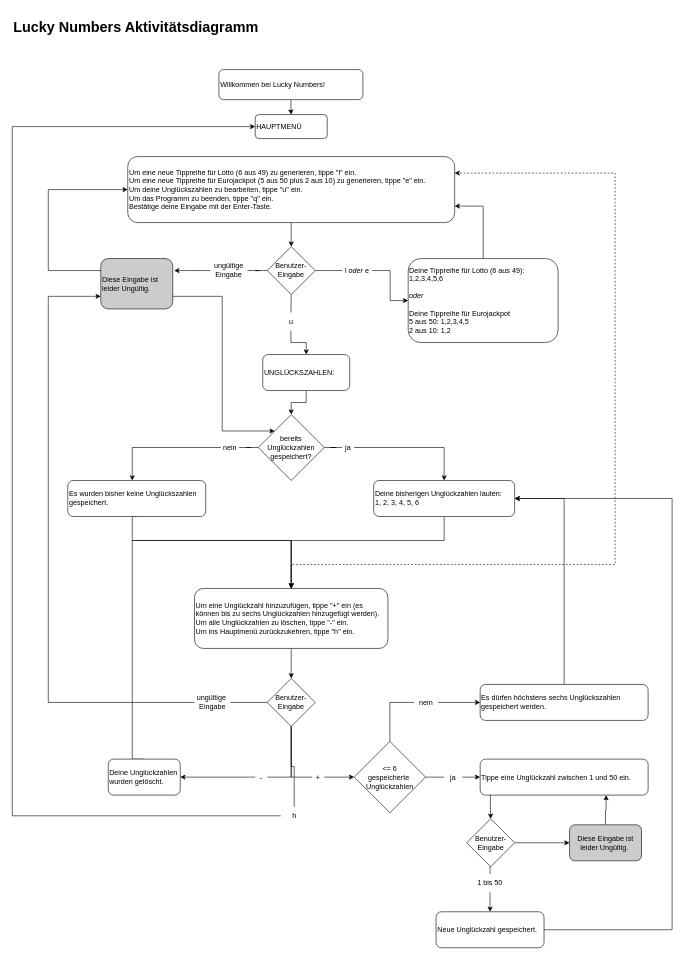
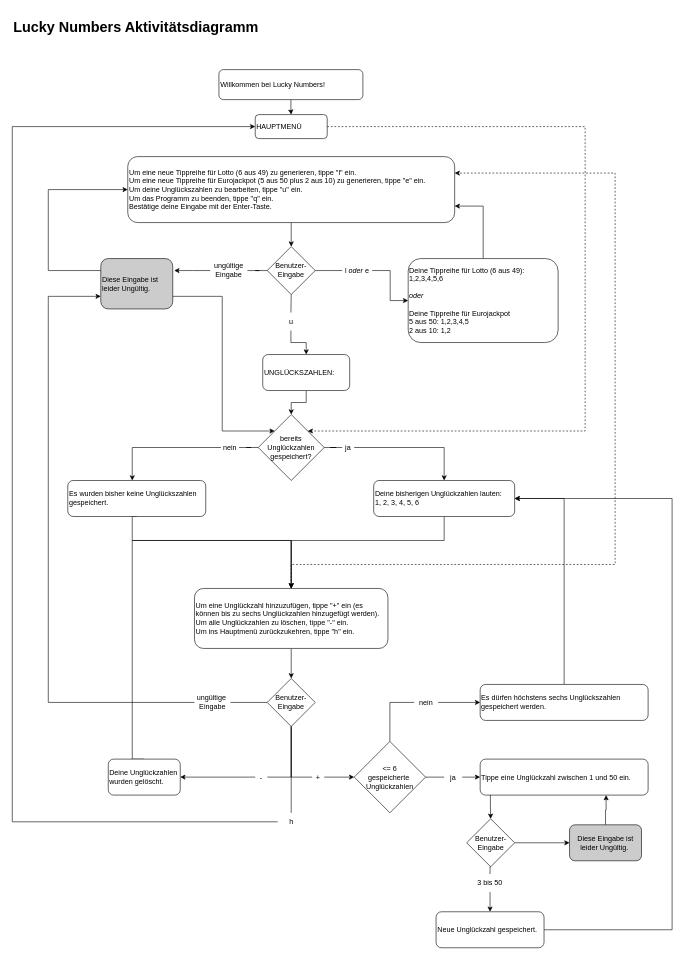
none -> (457, 126)
(294, 816) -> (291, 822)
(490, 883) -> (490, 883)
